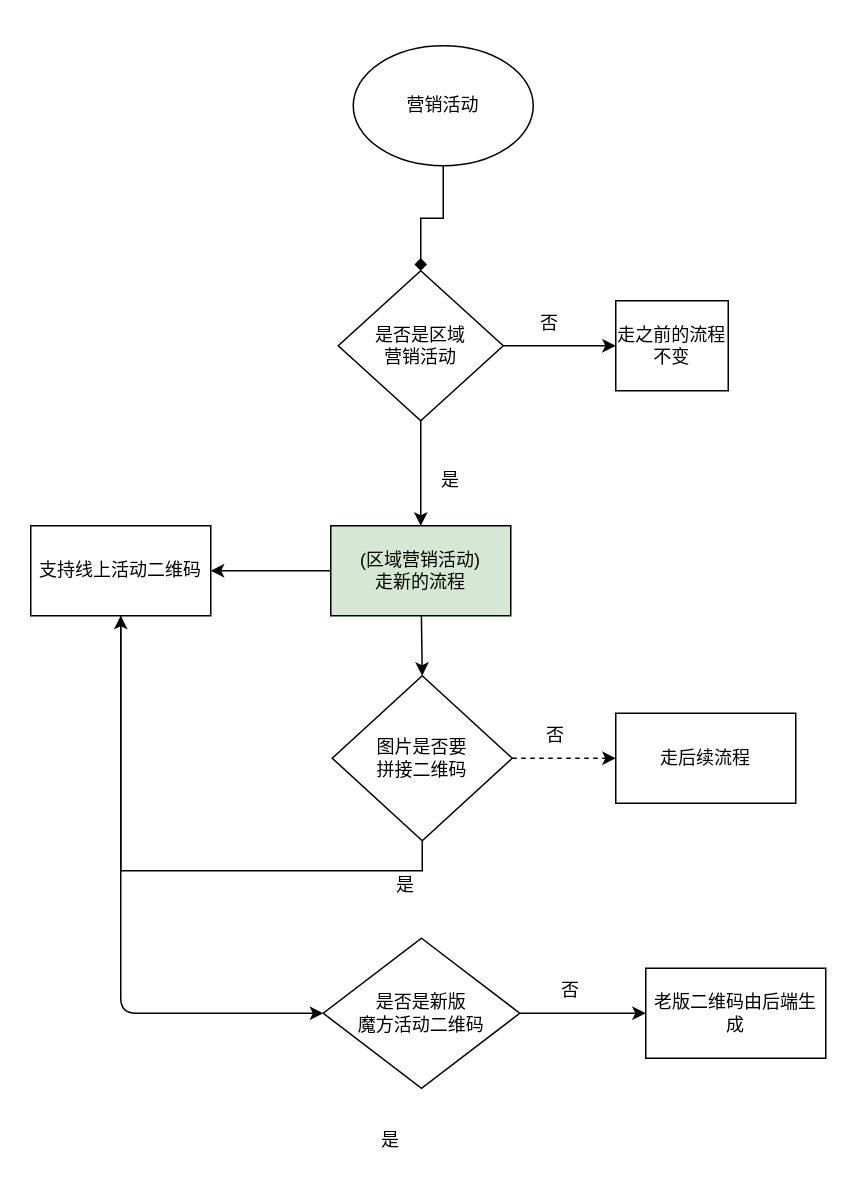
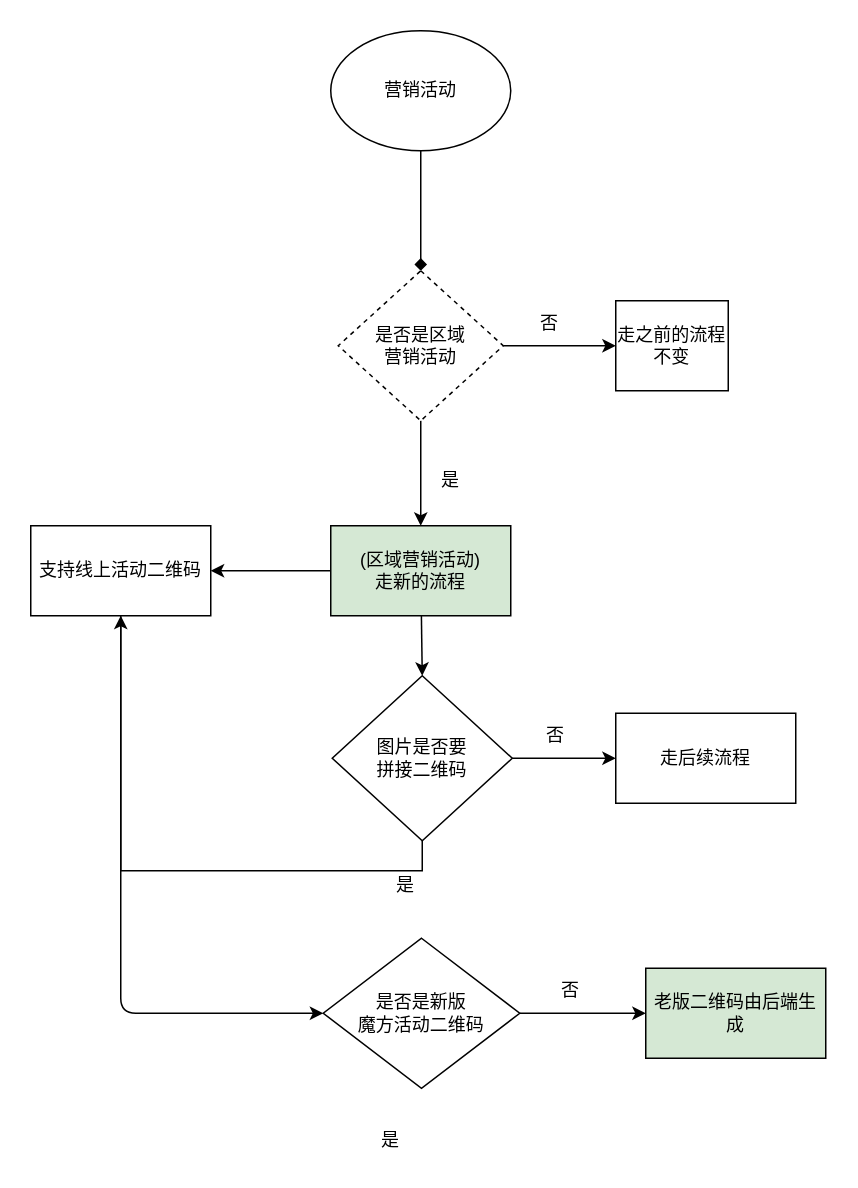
(443, 106) -> (421, 91)
(421, 346) -> (421, 346)
(558, 758) -> (558, 758)
(736, 1013) -> (736, 1013)
